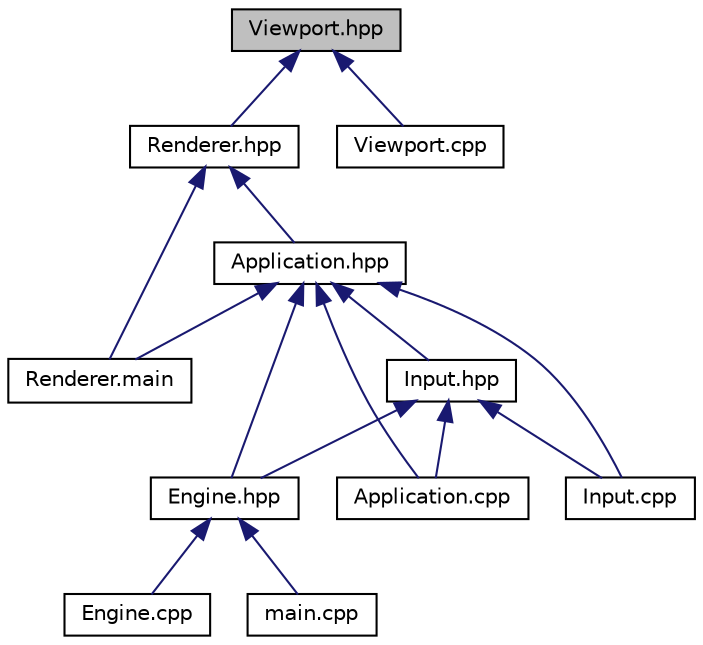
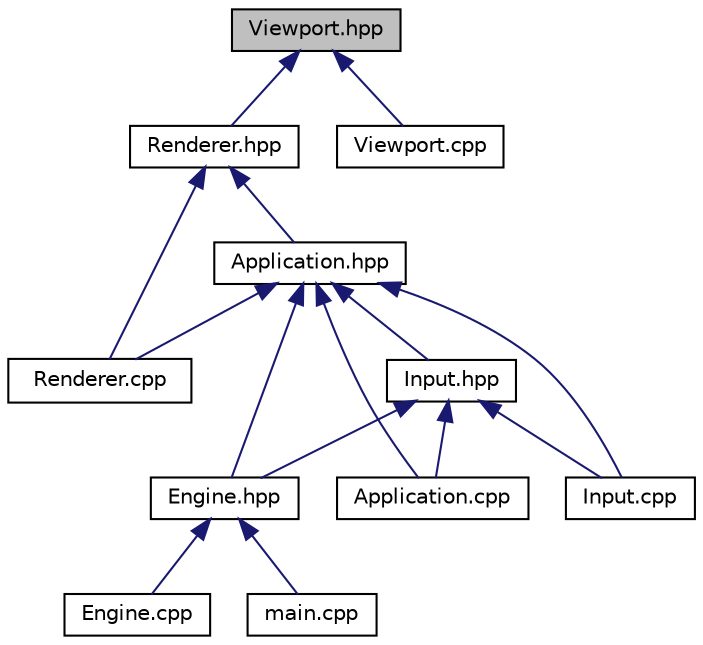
(100, 381) -> (100, 381)
